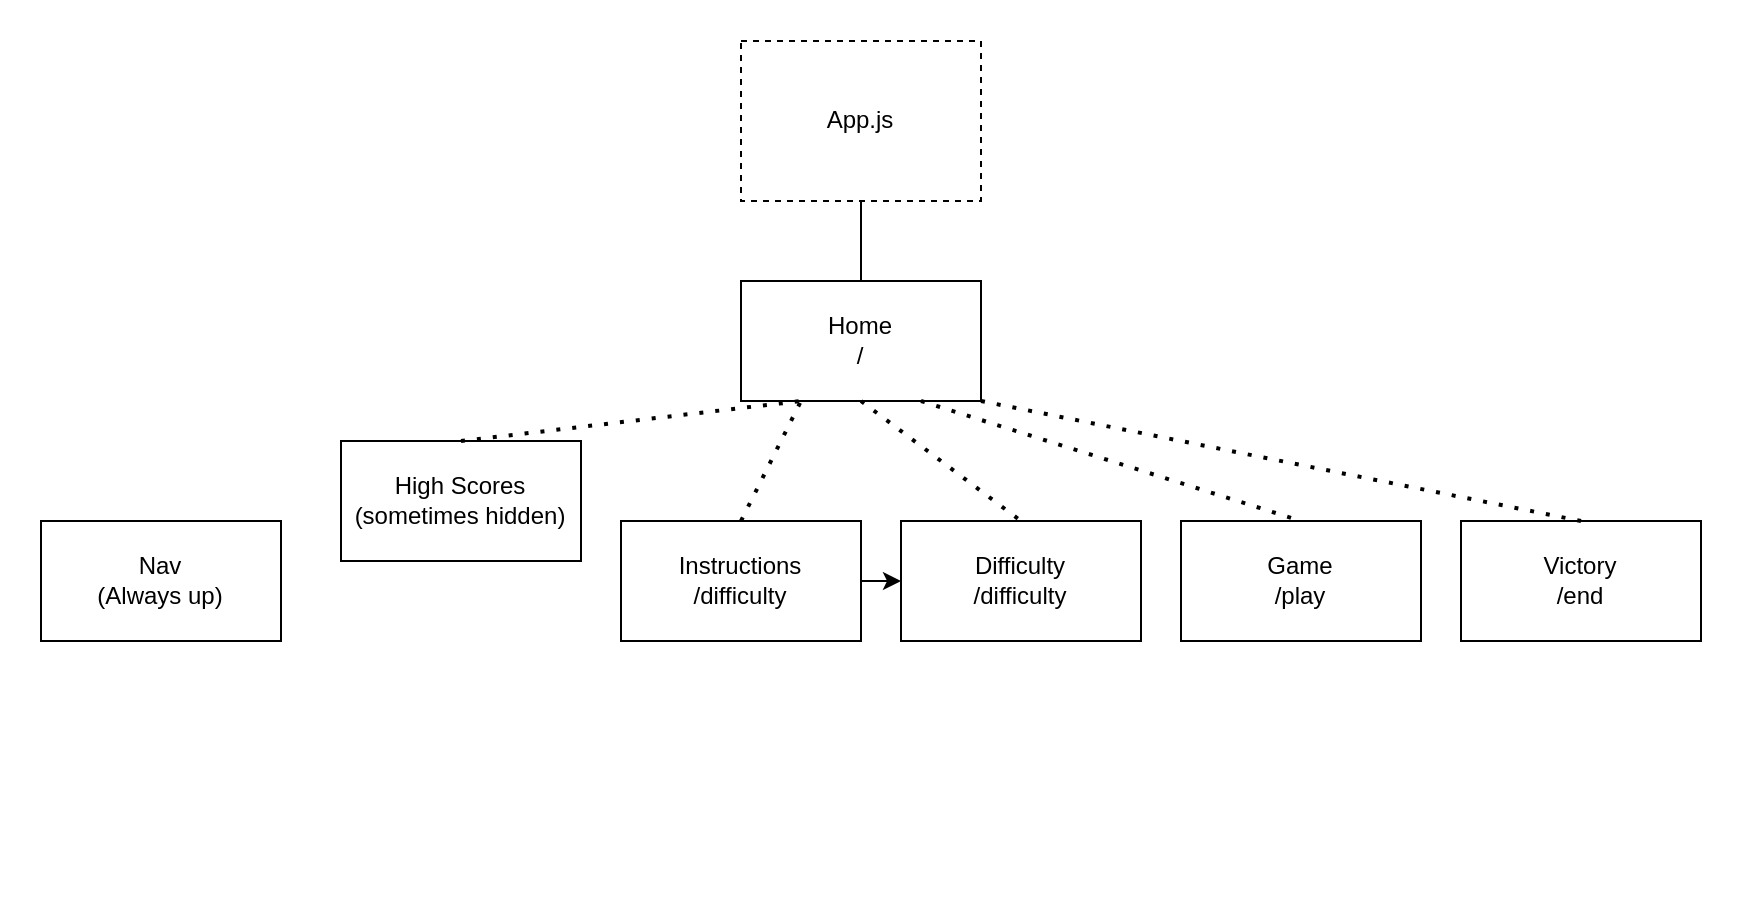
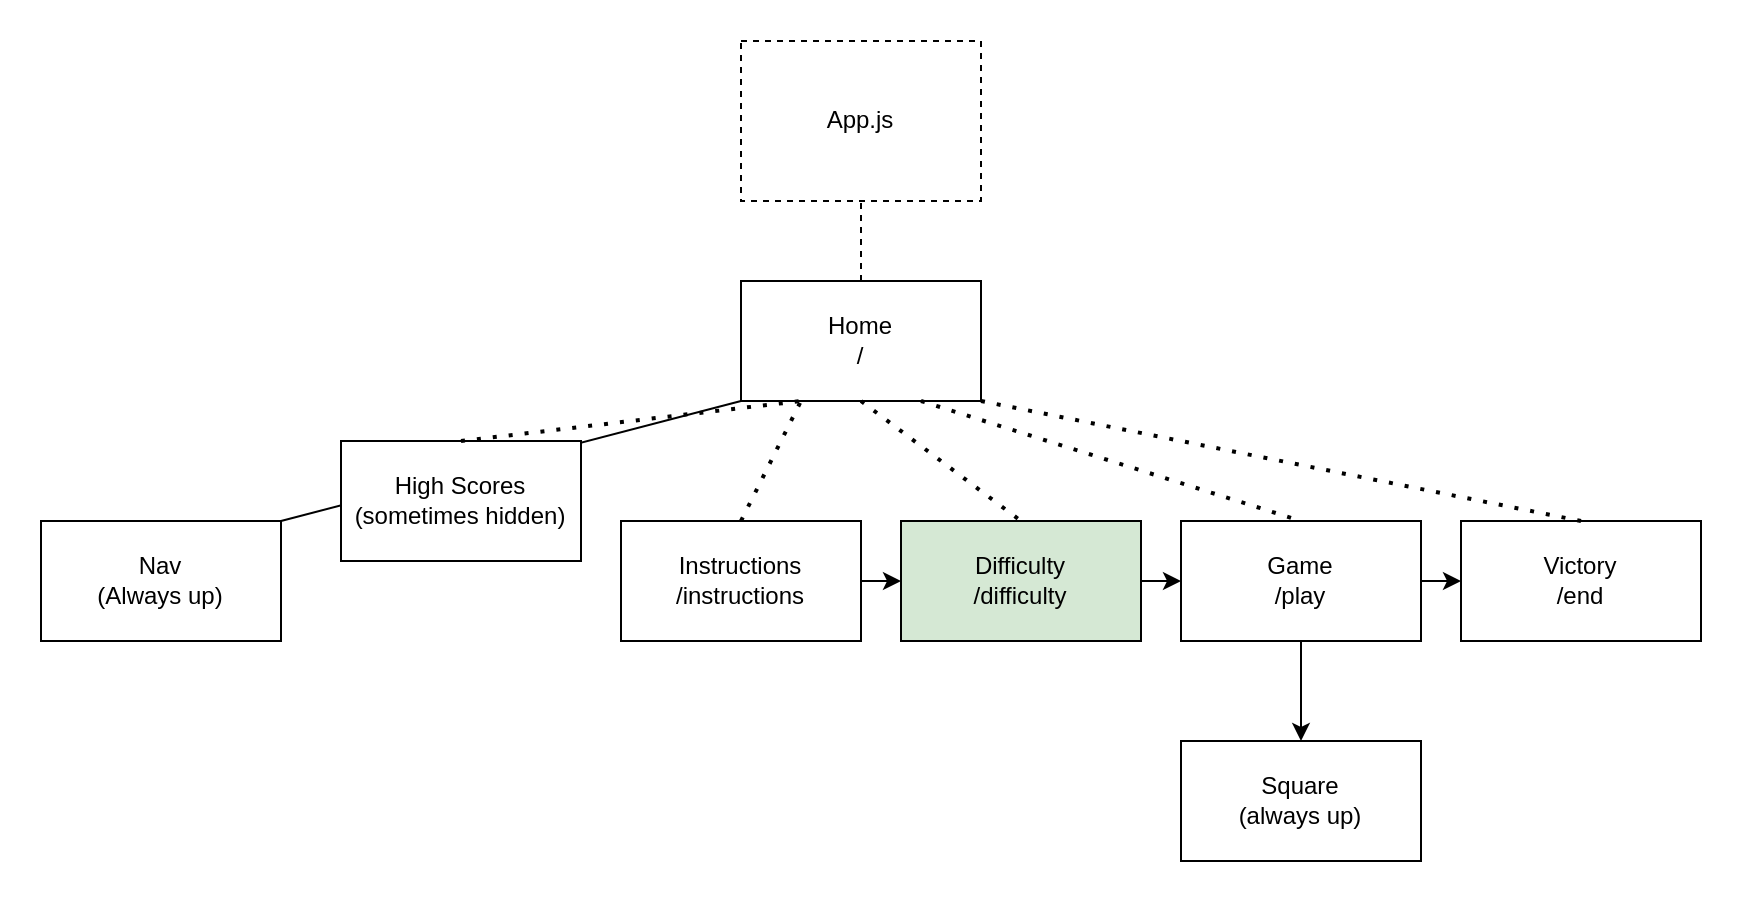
(861, 239) -> (861, 239)
none -> (625, 431)
(741, 581) -> (741, 581)
(1021, 581) -> (1021, 581)
none -> (1154, 581)
none -> (1434, 581)
none -> (1301, 684)
none -> (1301, 801)
